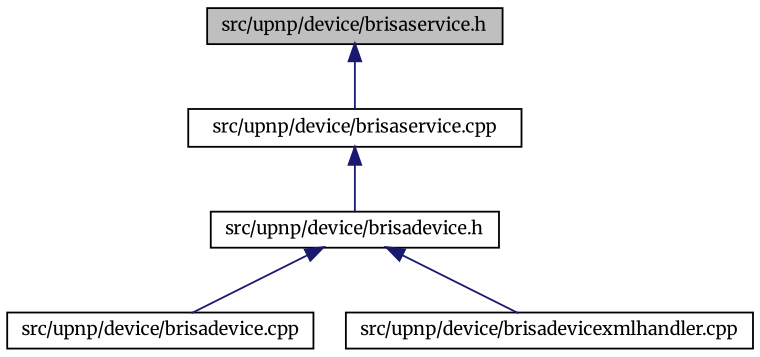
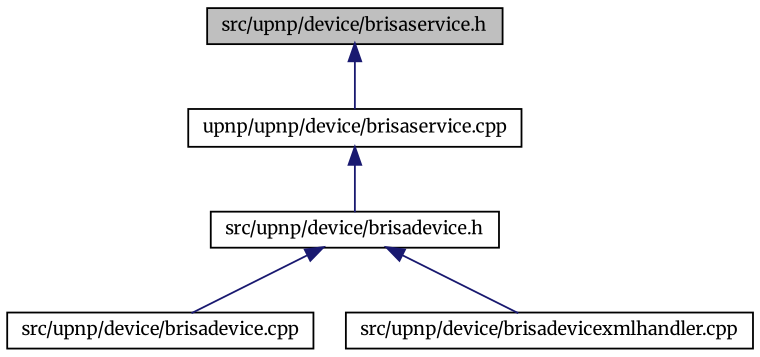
(355, 128) -> (355, 128)
